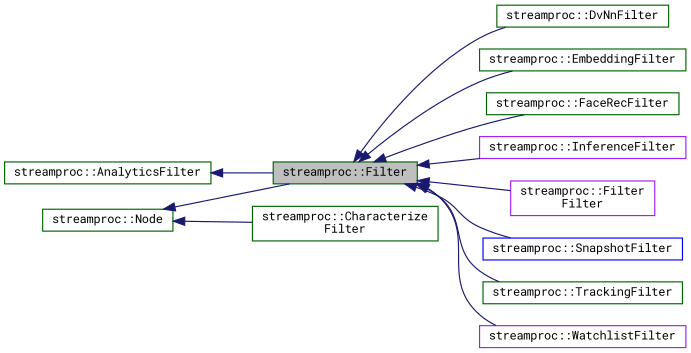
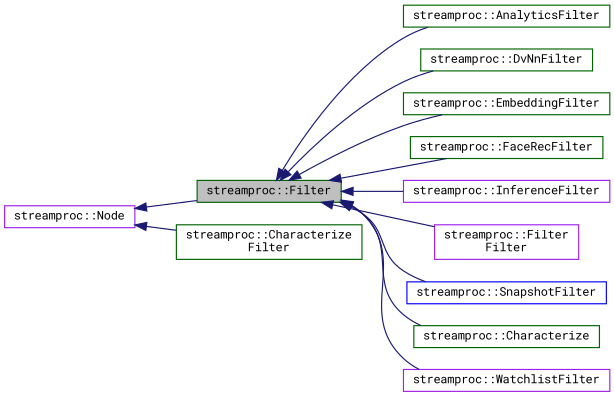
(248, 173) -> (344, 87)
(108, 220) -> (70, 217)
(583, 293) -> (507, 337)
